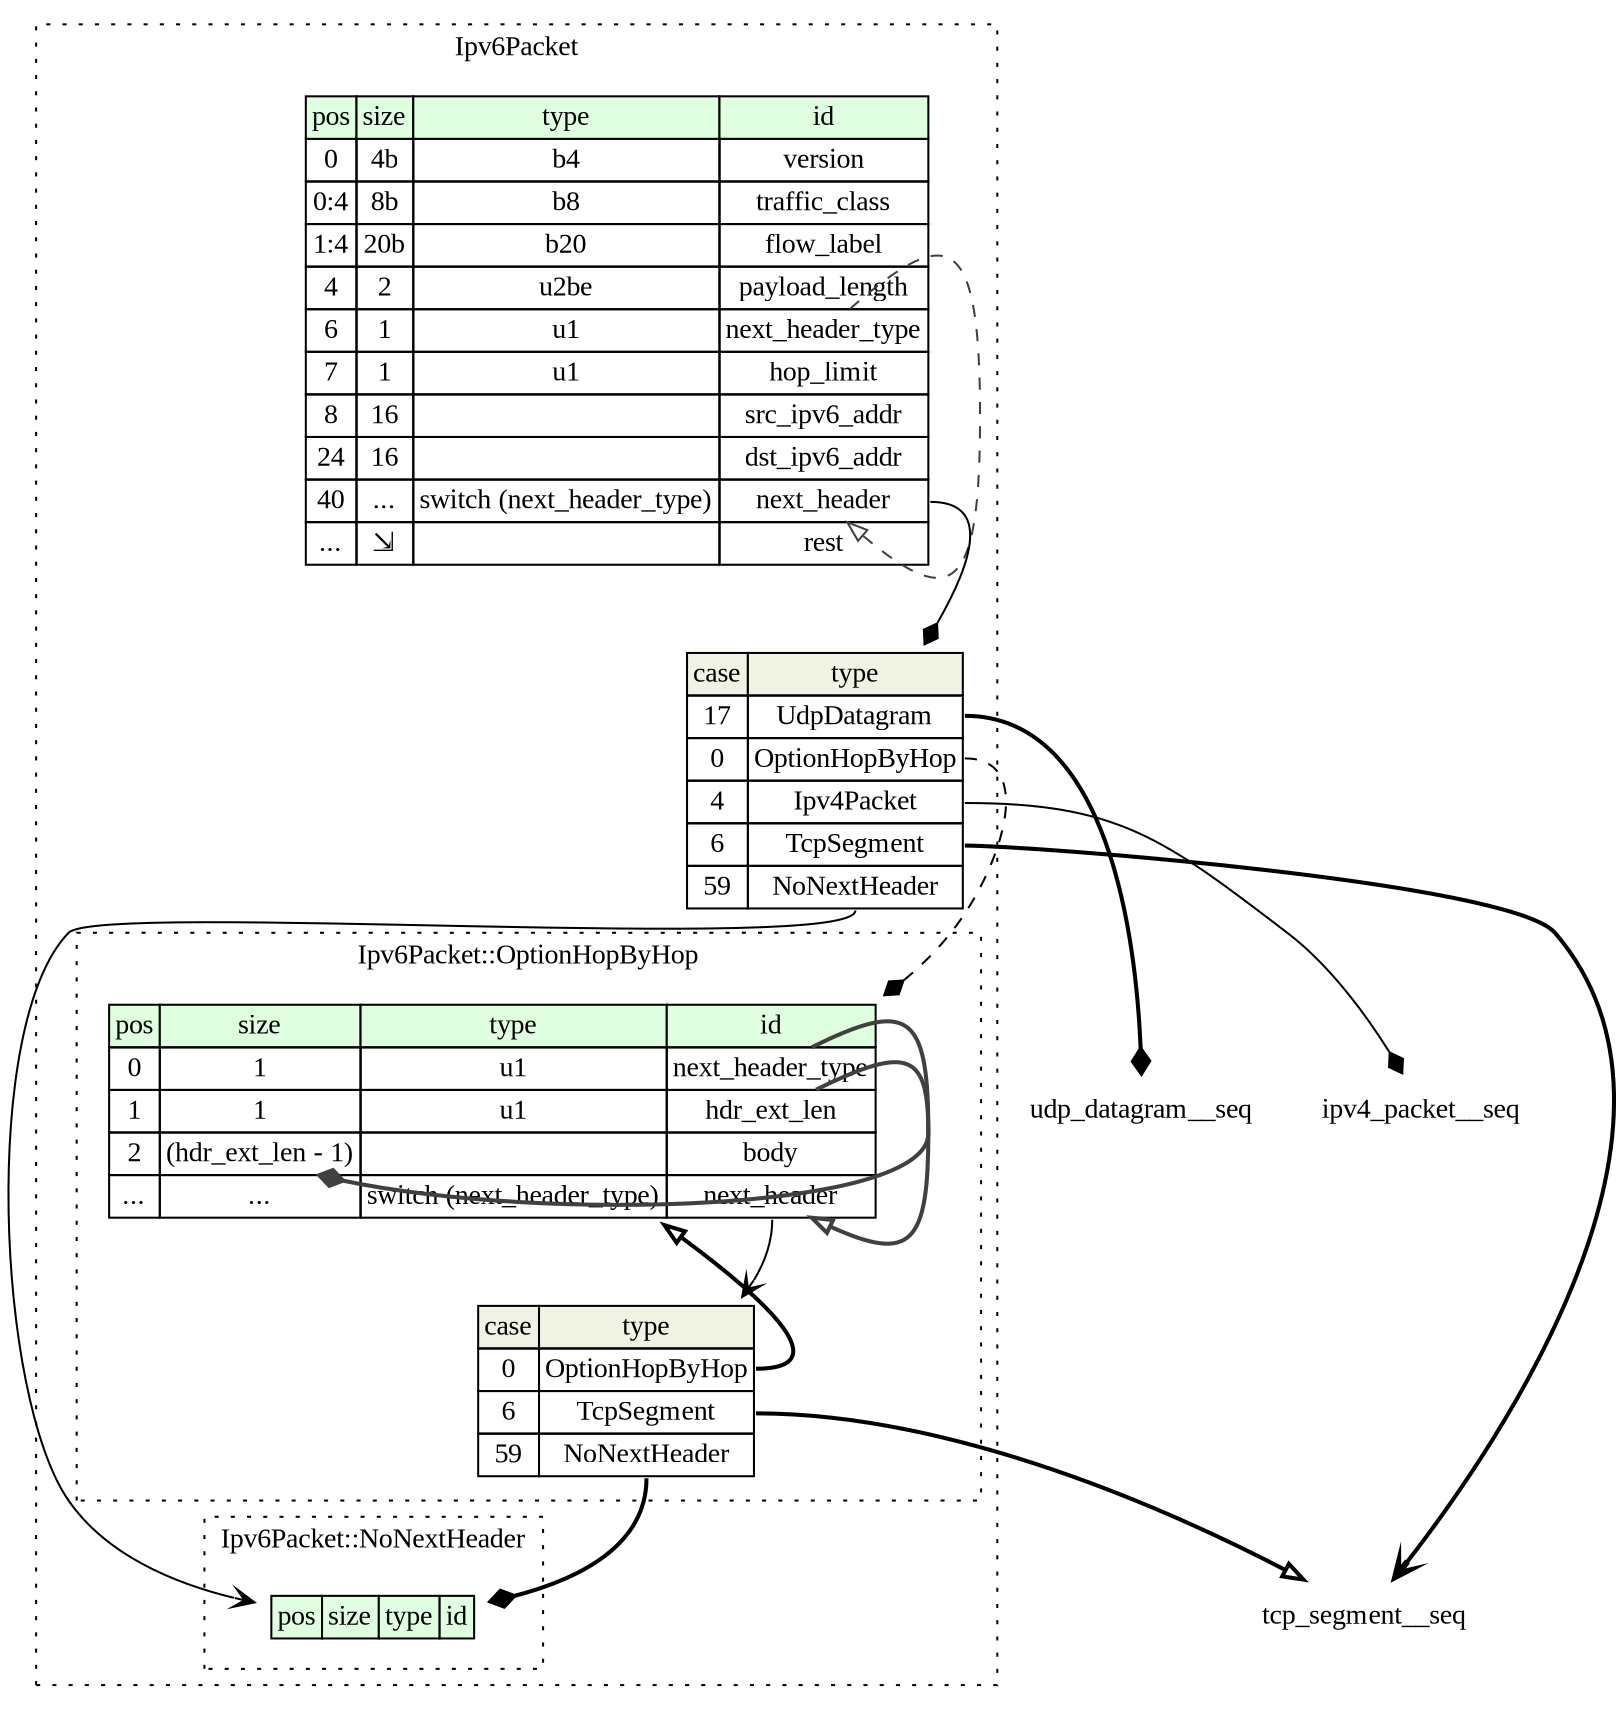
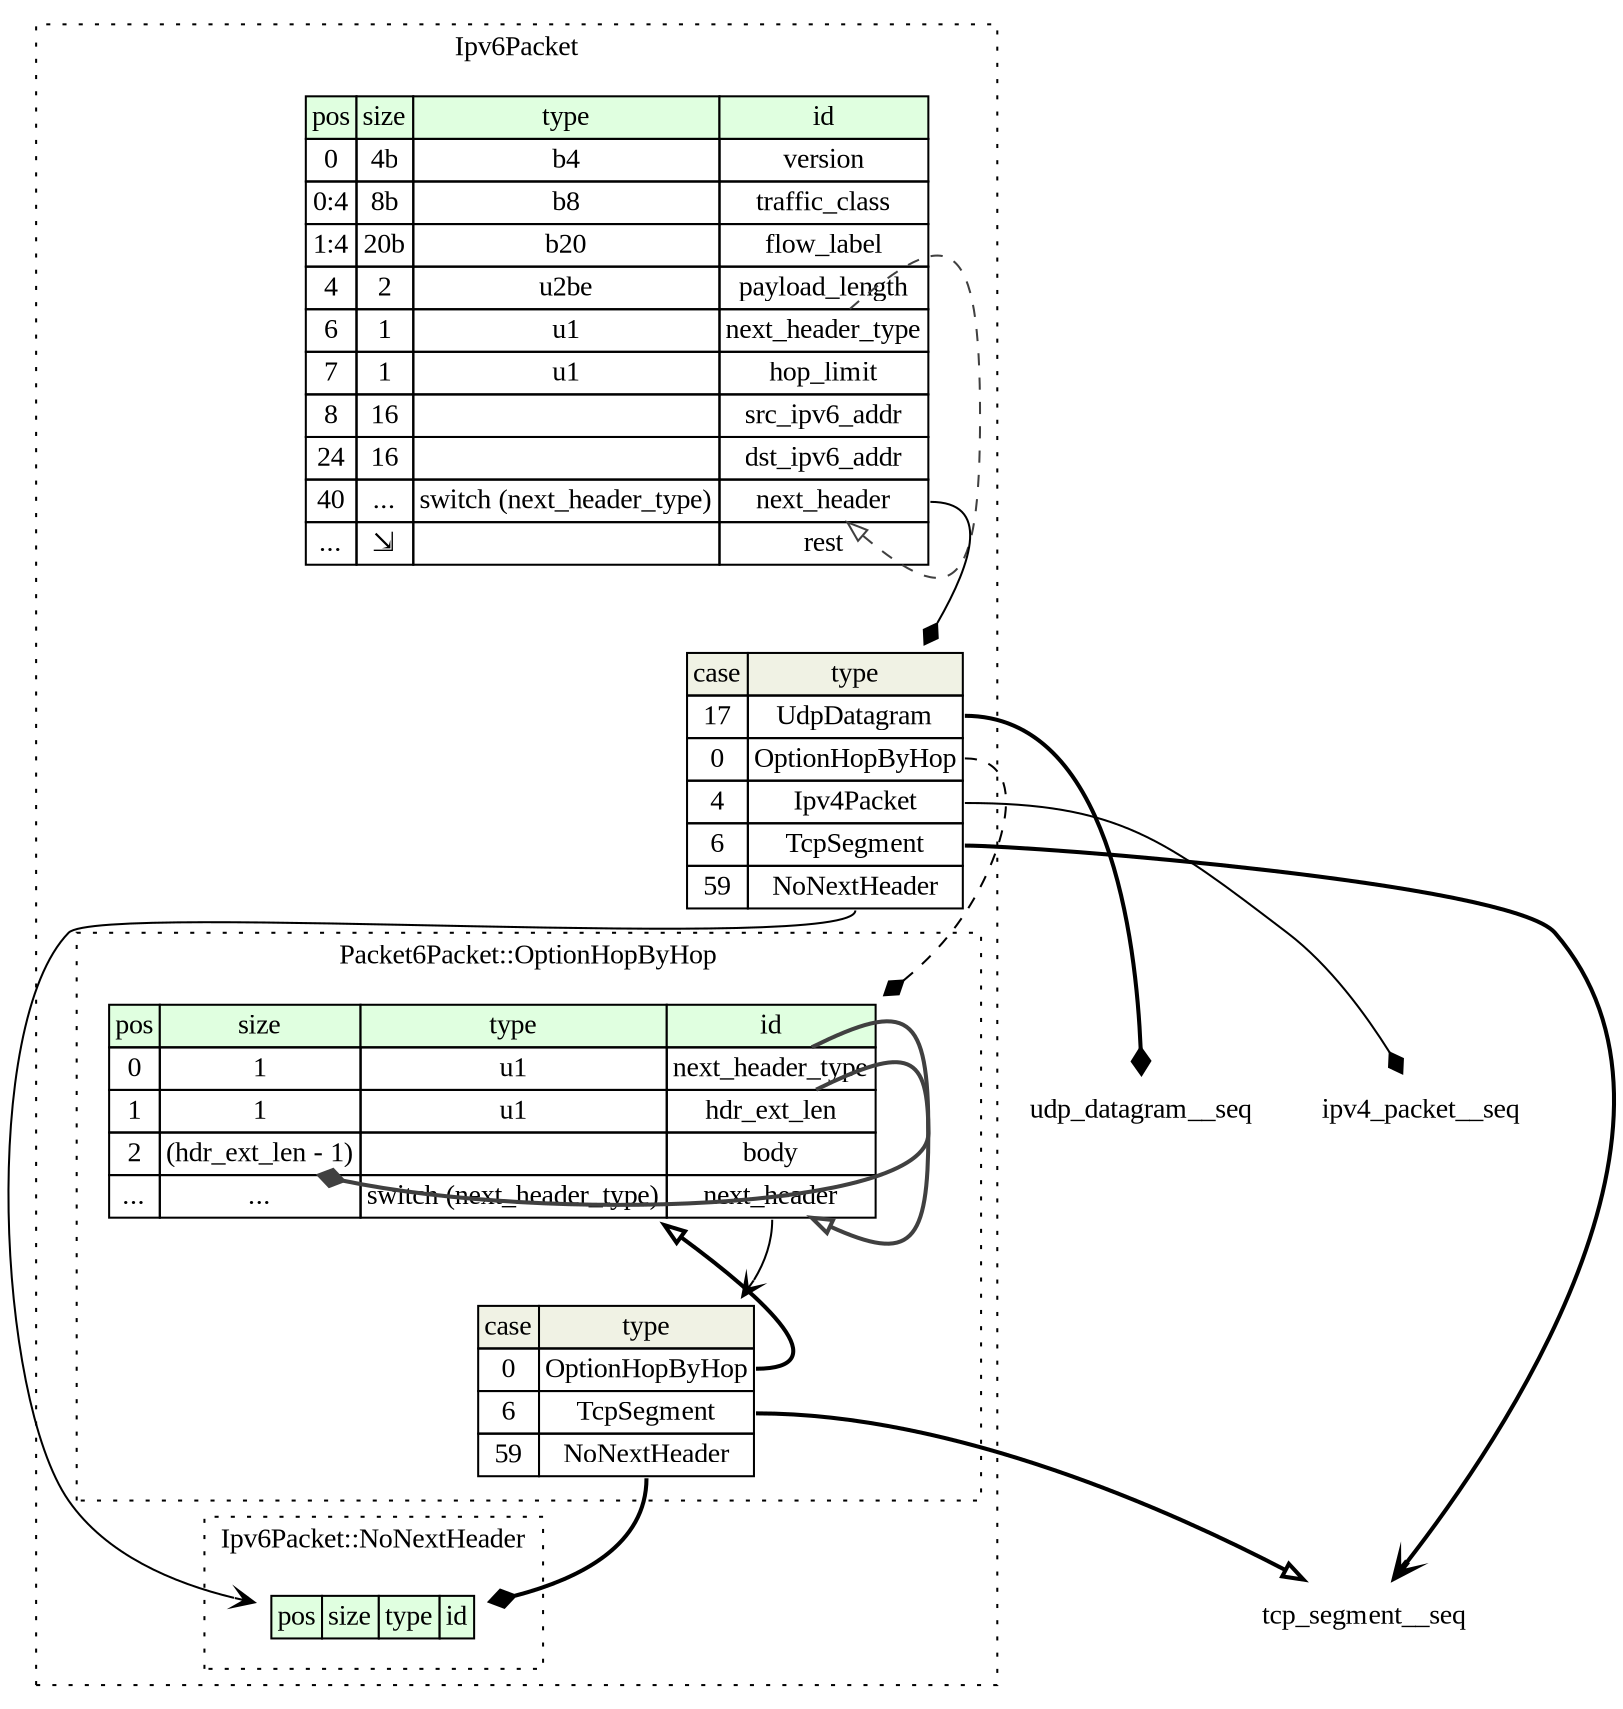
(529, 956) -> (529, 956)
